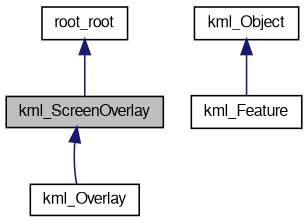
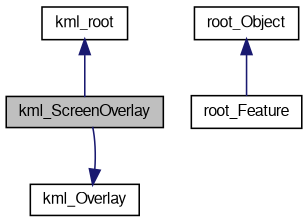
(85, 23) -> (85, 23)
(247, 23) -> (247, 23)
(247, 112) -> (247, 112)
(74, 164) -> (95, 148)
